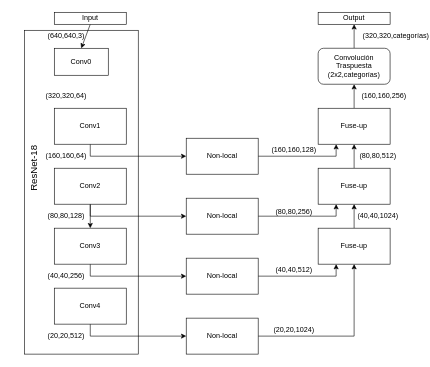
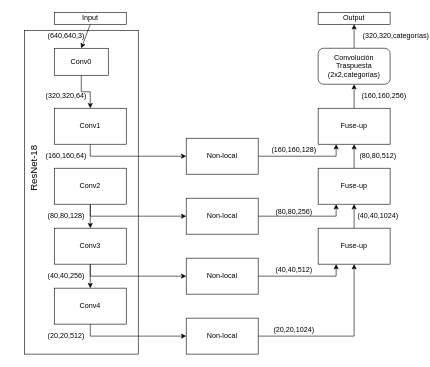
none -> (81, 91)
none -> (90, 282)
